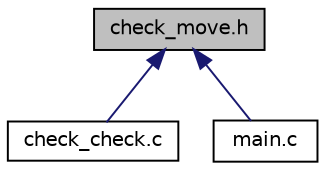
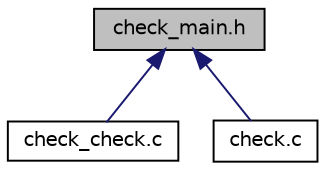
(179, 29) -> (179, 29)
(266, 141) -> (266, 141)
